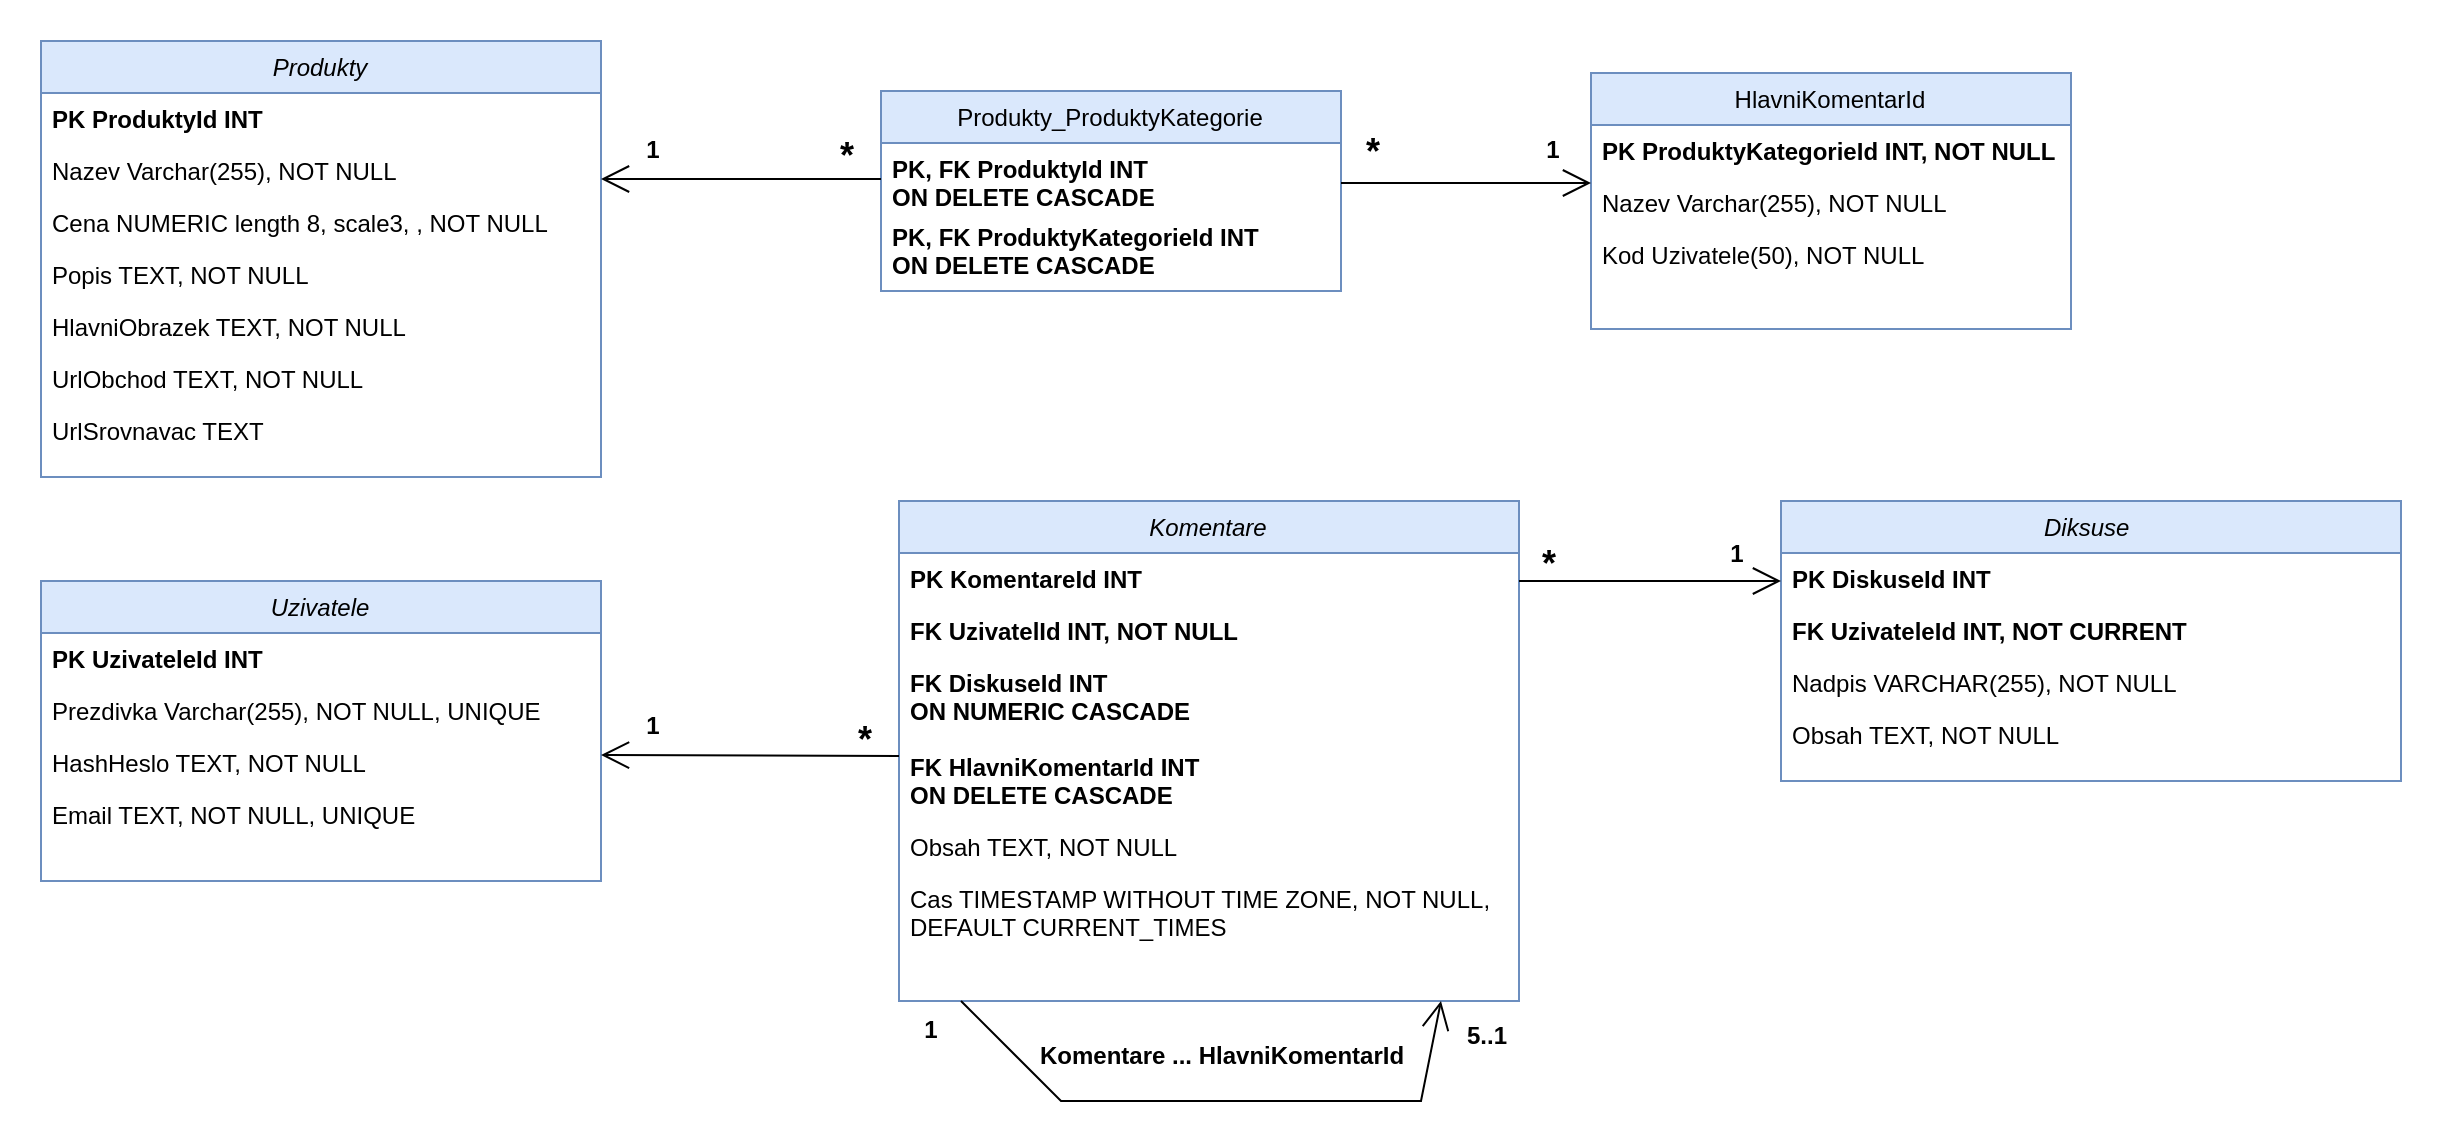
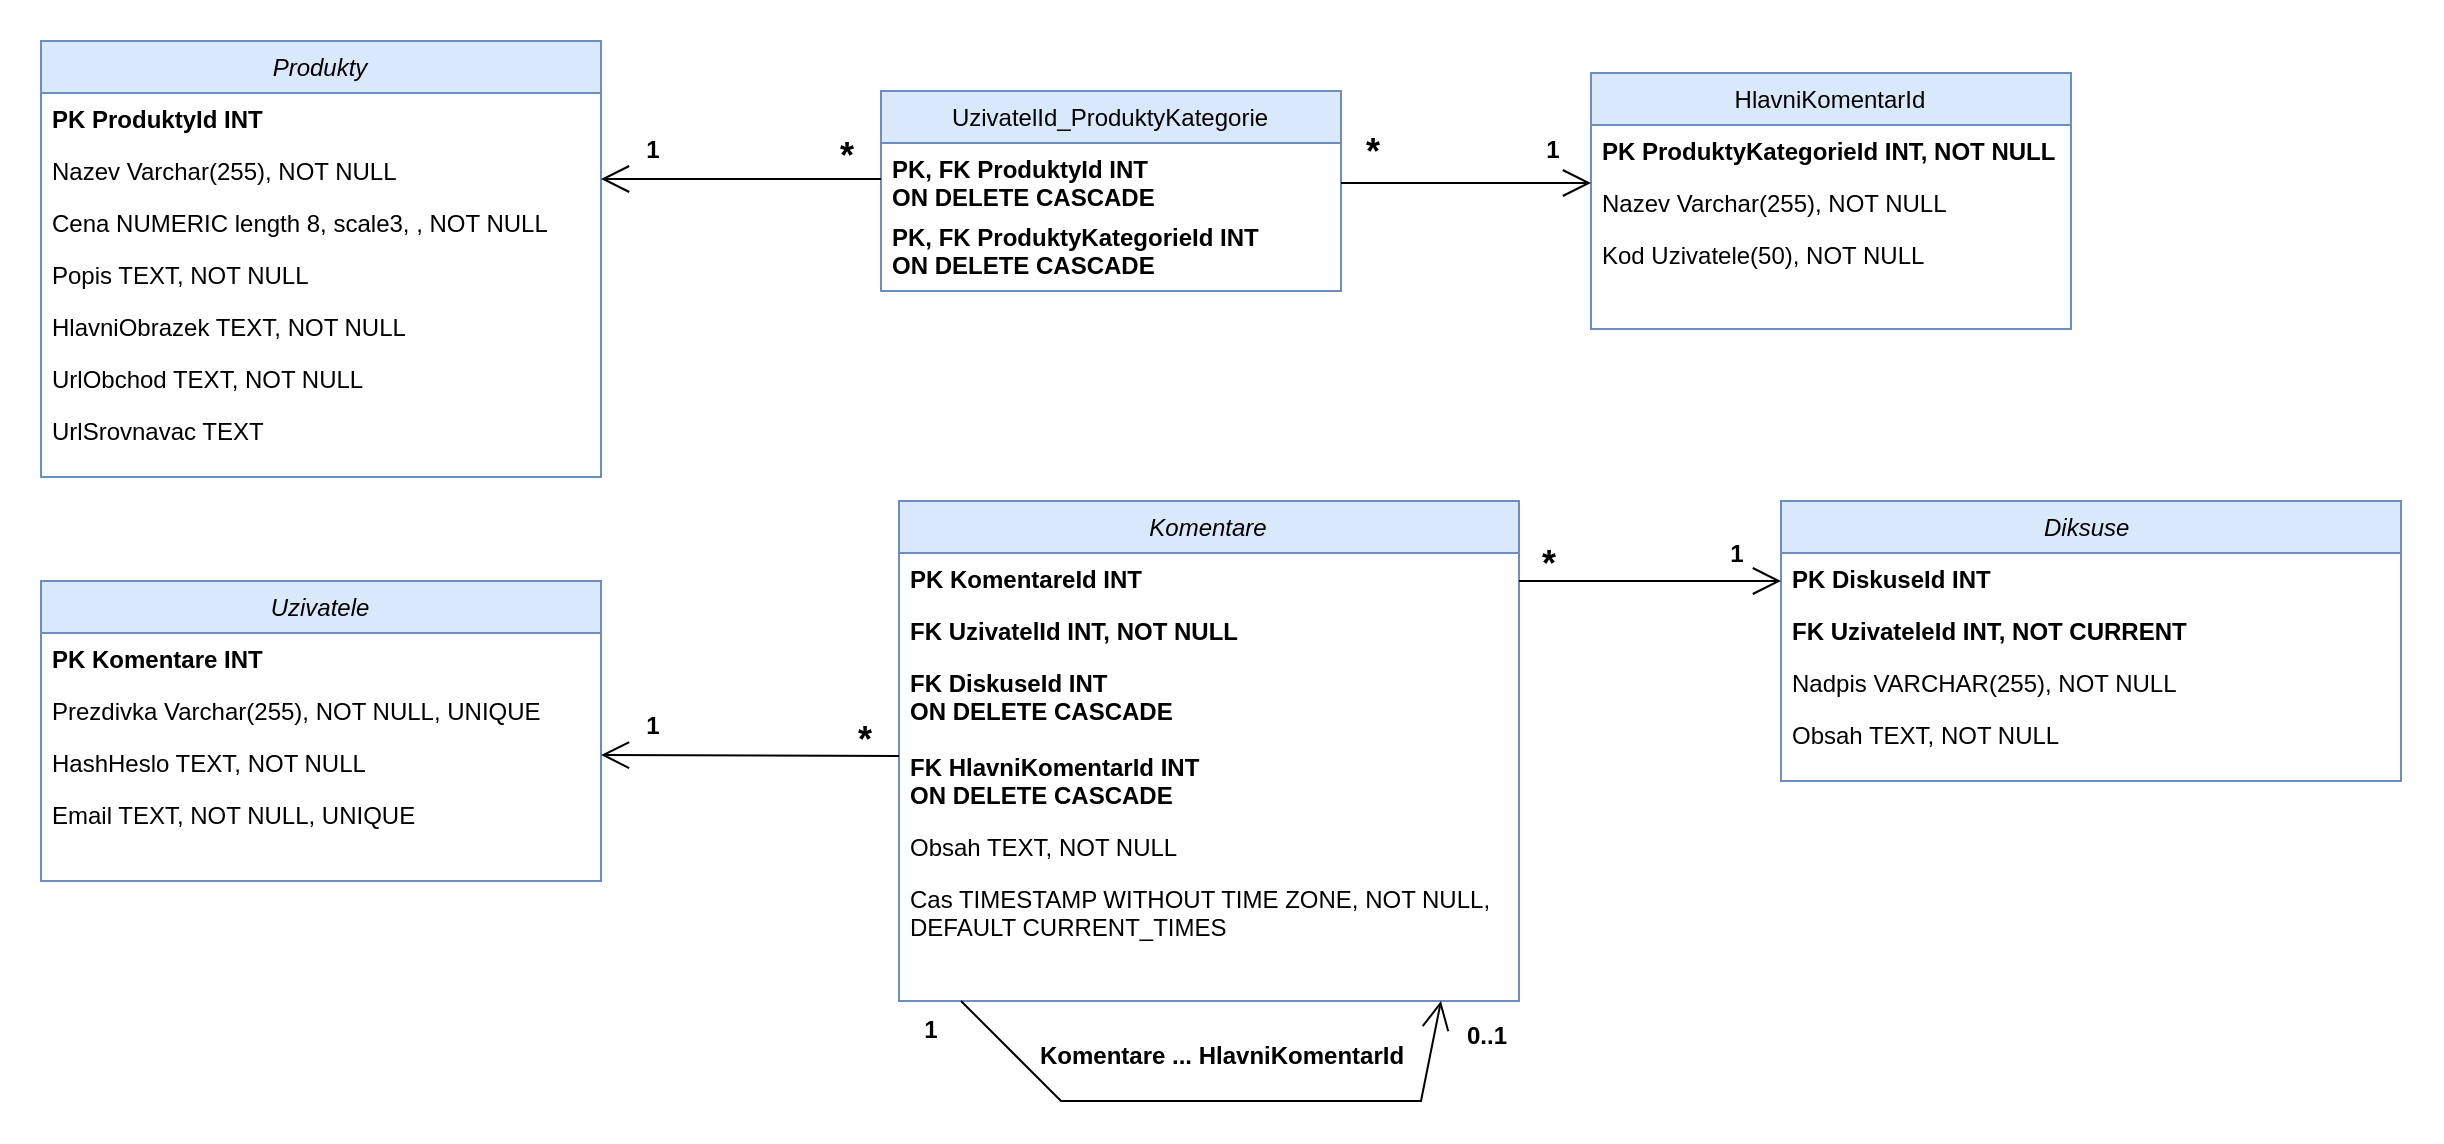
(1110, 118) -> (1110, 118)
(160, 660) -> (153, 660)
(1008, 684) -> (1008, 684)
(1488, 1037) -> (1488, 1037)
